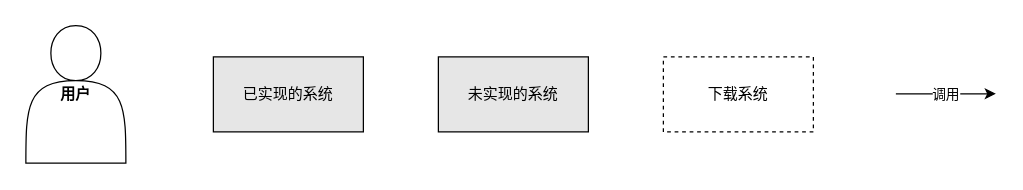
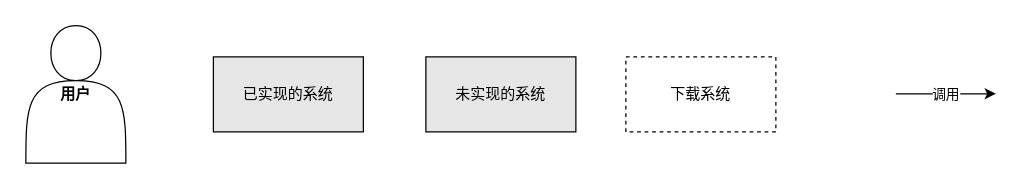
(513, 94) -> (501, 94)
(738, 94) -> (701, 94)
